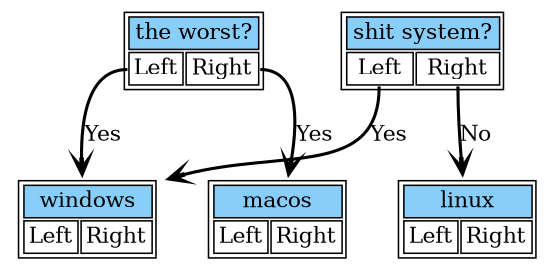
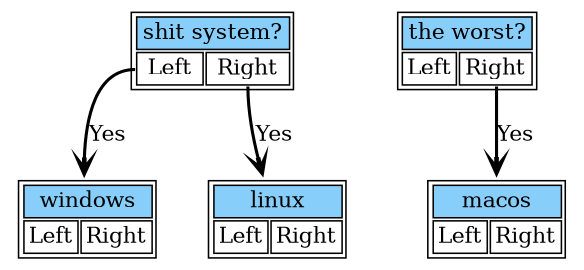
(88, 103) -> none
(476, 135) -> (275, 135)
